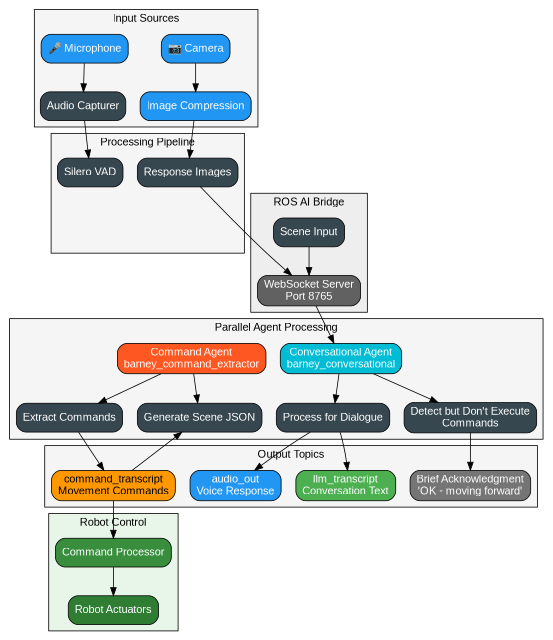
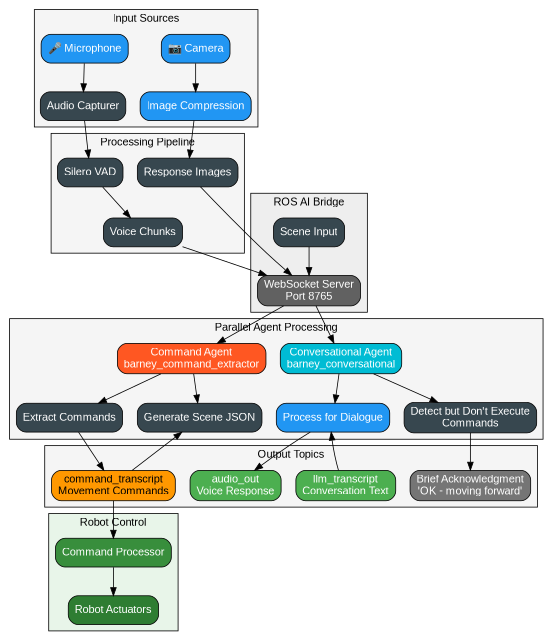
none -> (143, 232)
none -> (251, 324)
(333, 418) -> (333, 418)
(345, 451) -> (335, 455)
(236, 486) -> (236, 486)
